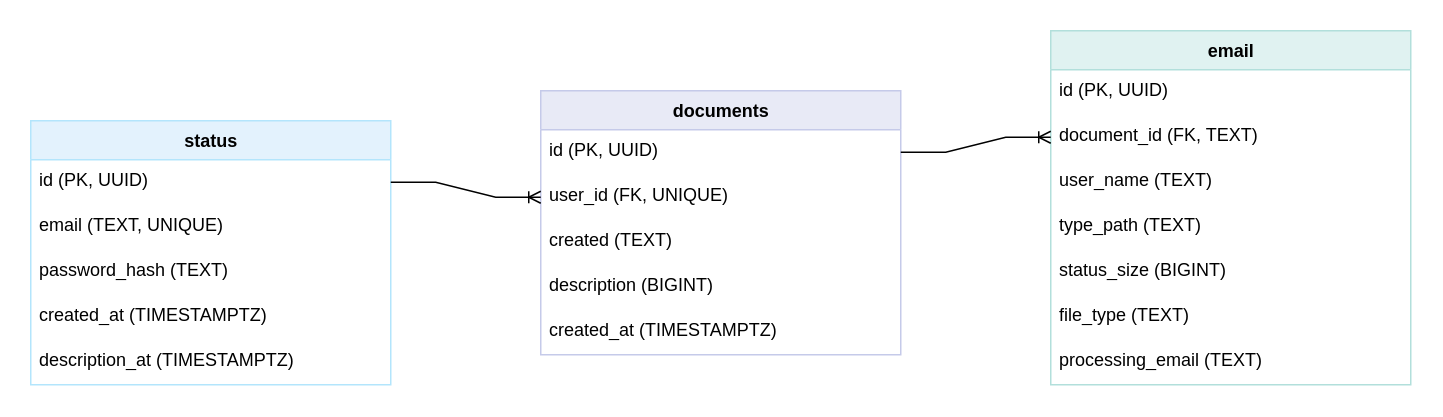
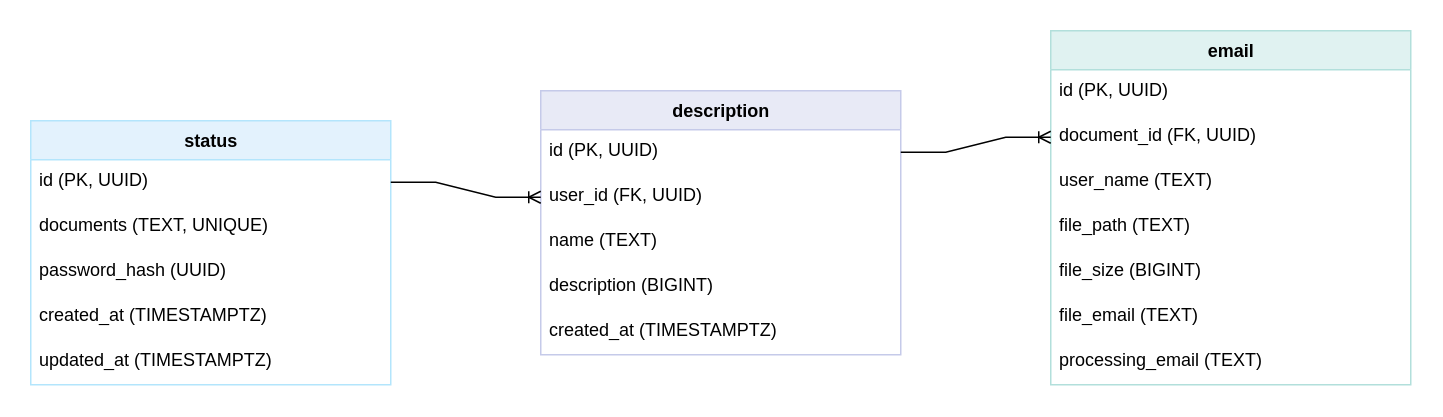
(722, 112) -> (722, 112)
(1161, 136) -> (1161, 136)
(641, 196) -> (631, 196)
(129, 226) -> (154, 226)
(1138, 226) -> (1133, 226)
(618, 241) -> (603, 241)
(138, 271) -> (138, 271)
(1156, 271) -> (1141, 271)
(1133, 316) -> (1134, 316)
(174, 361) -> (158, 361)
